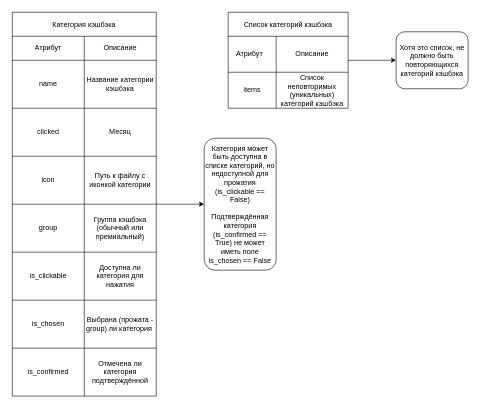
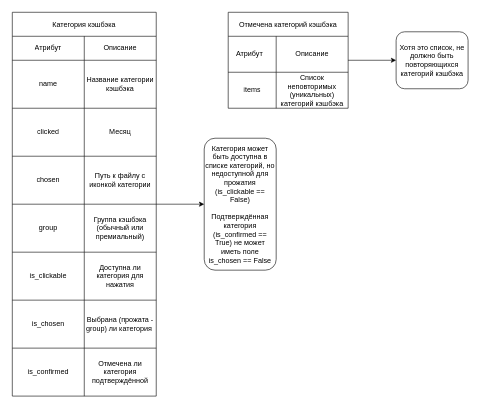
(288, 25) -> (288, 25)
(48, 180) -> (48, 180)
